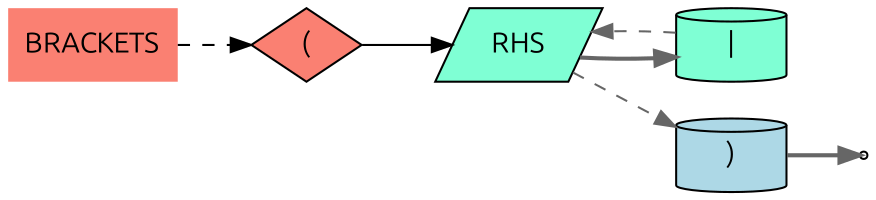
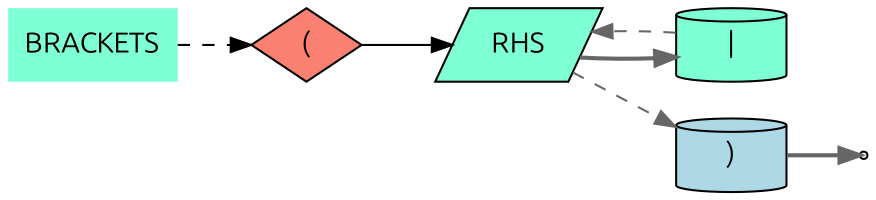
(93, 45) -> (93, 45)
